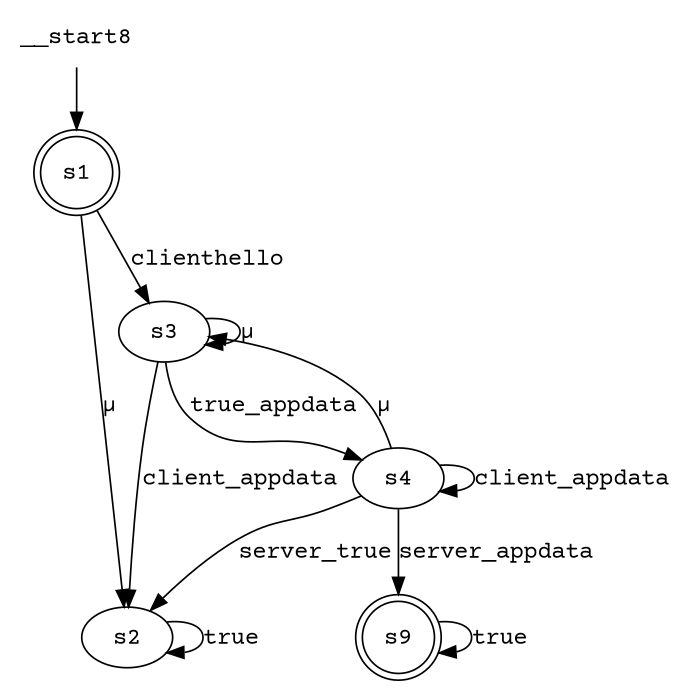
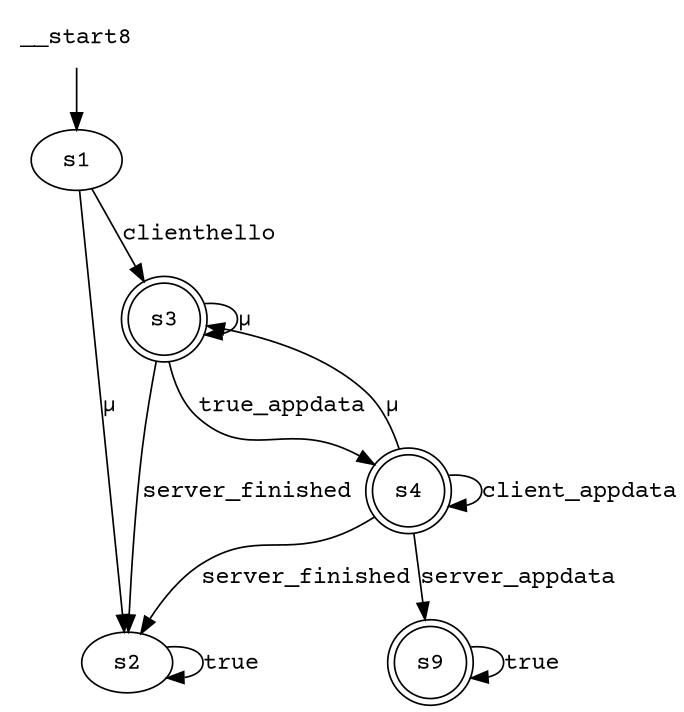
(77, 173) -> (77, 160)
(164, 332) -> (164, 319)
(240, 478) -> (247, 491)
(398, 478) -> (409, 491)
(315, 552) -> (306, 577)
